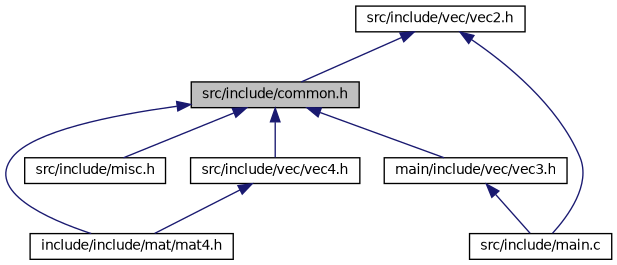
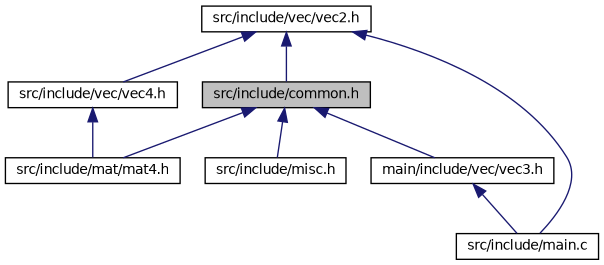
(275, 140) -> (183, 59)
(132, 246) -> (93, 171)
